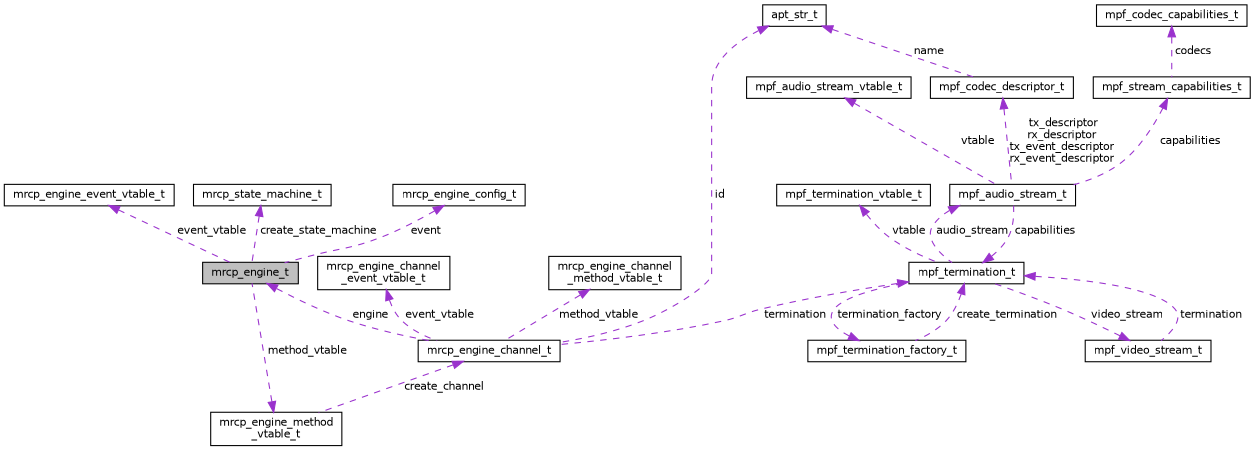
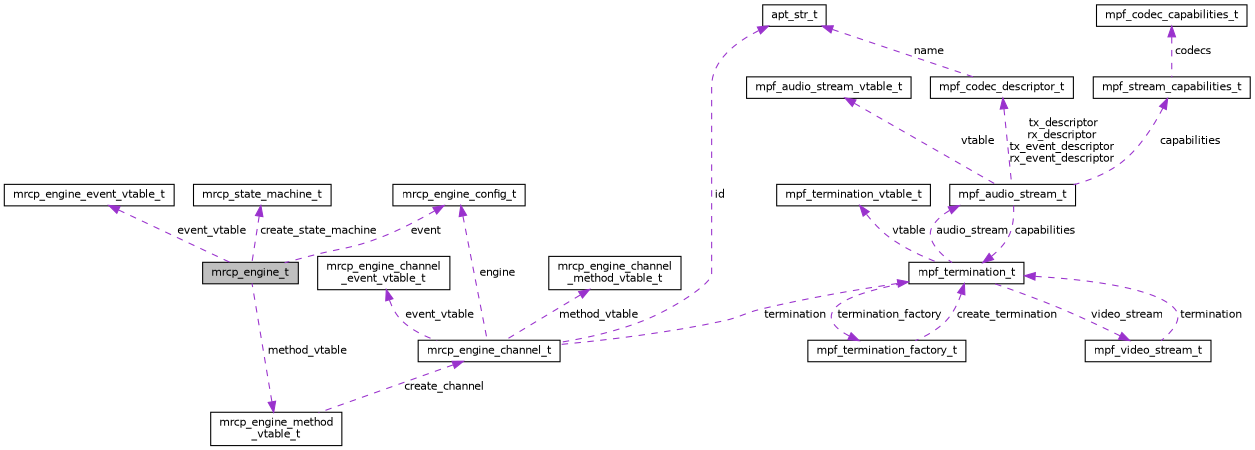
(351, 321) -> (475, 278)
